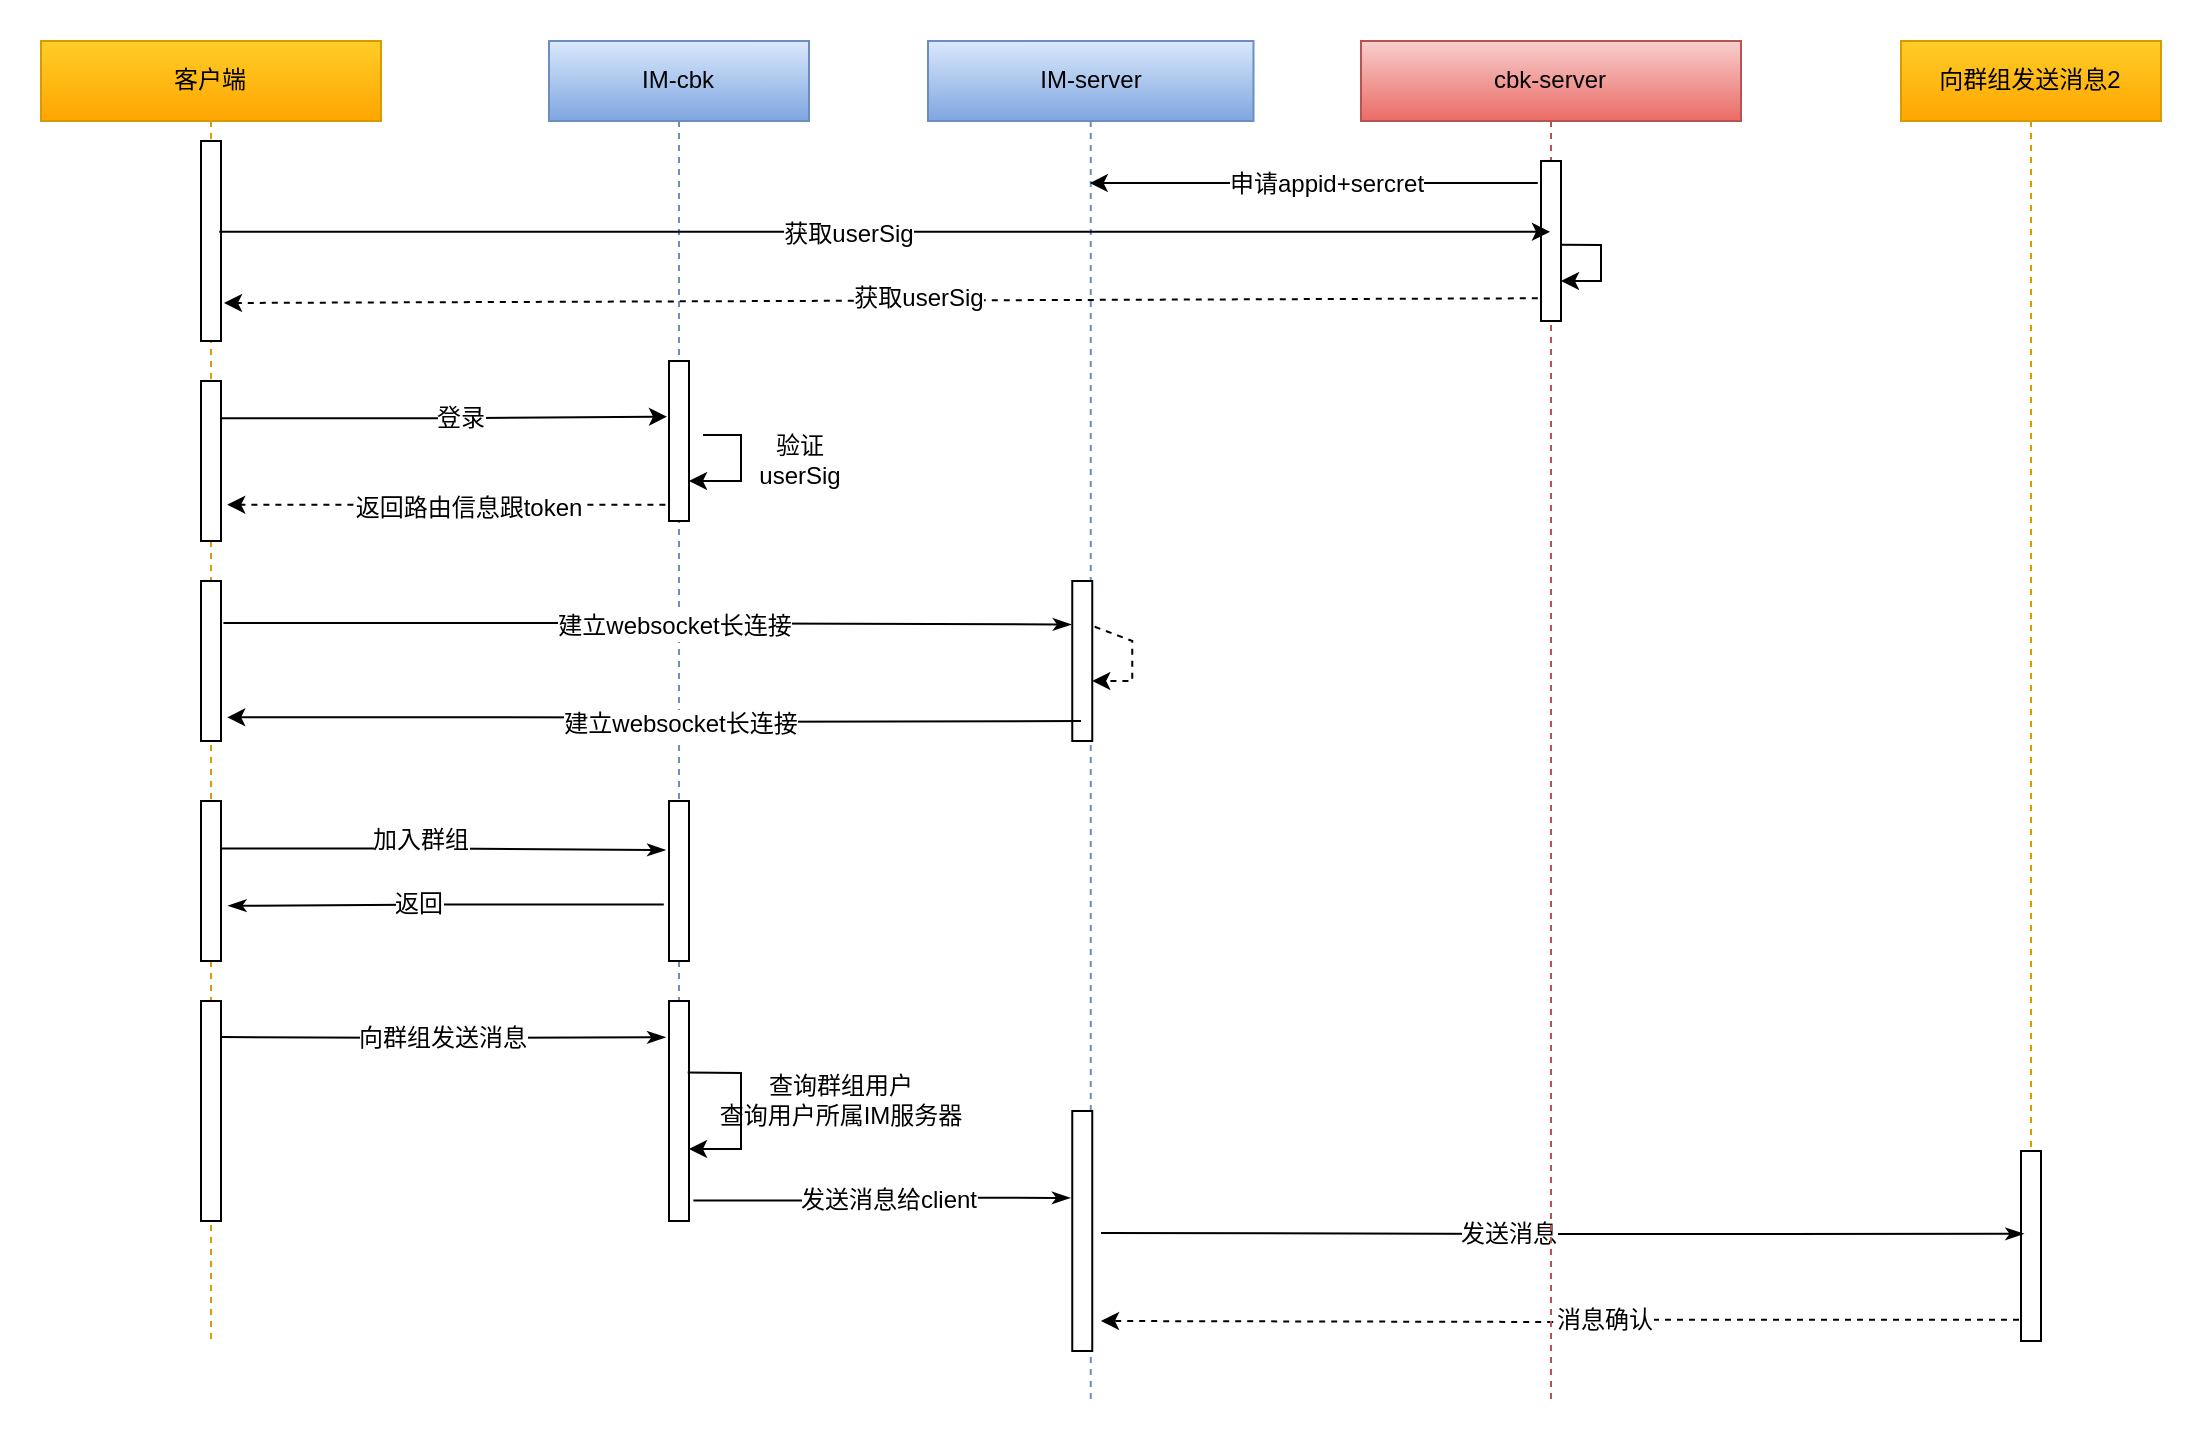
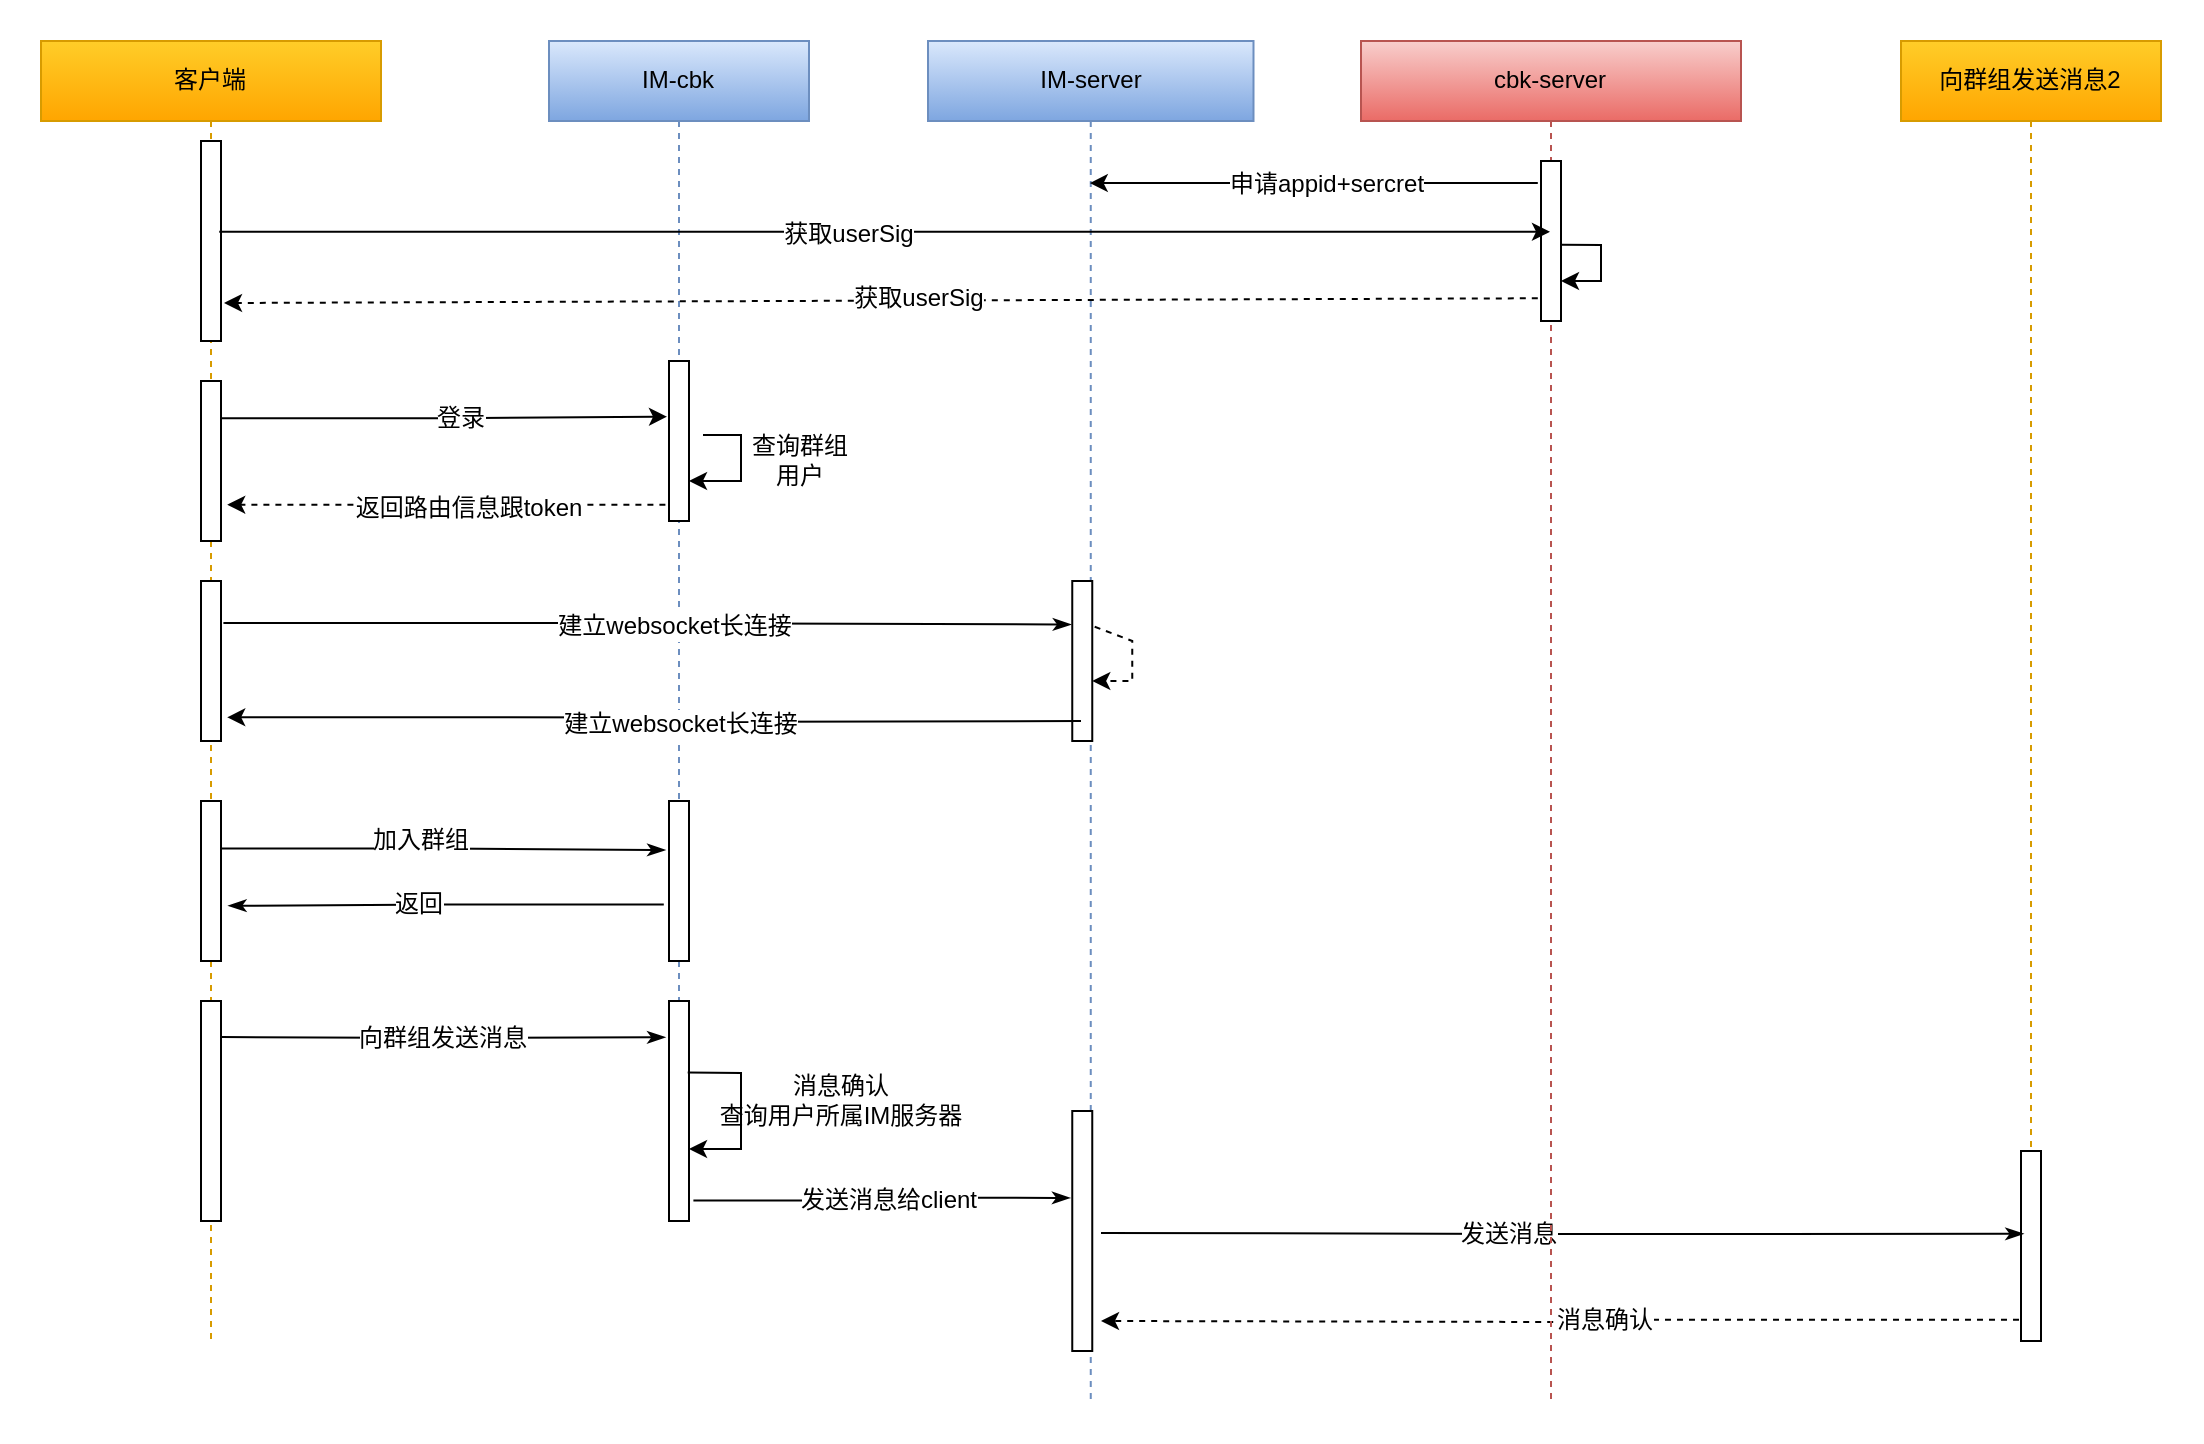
(801, 461) -> (801, 461)
(842, 1101) -> (842, 1101)
